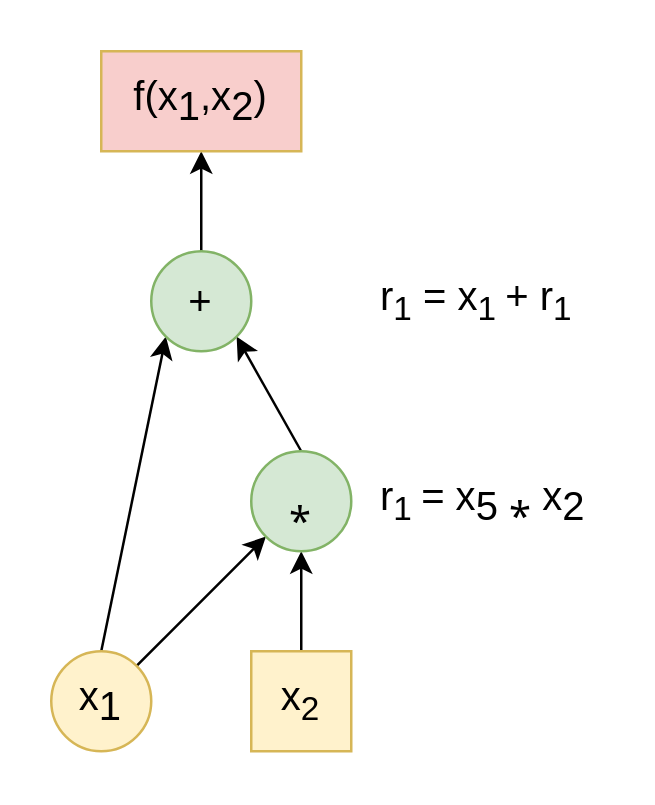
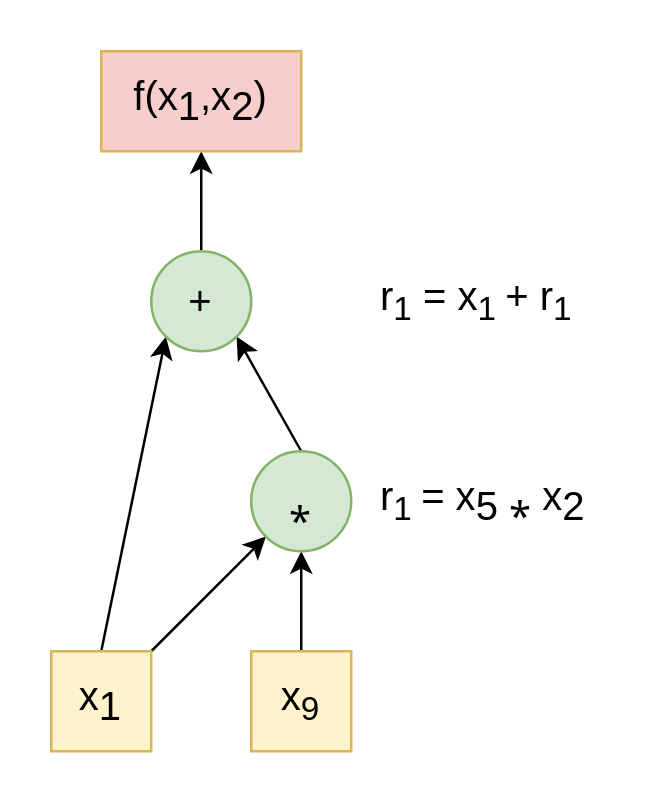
(101, 701) -> (101, 701)
(301, 701) -> (301, 701)
